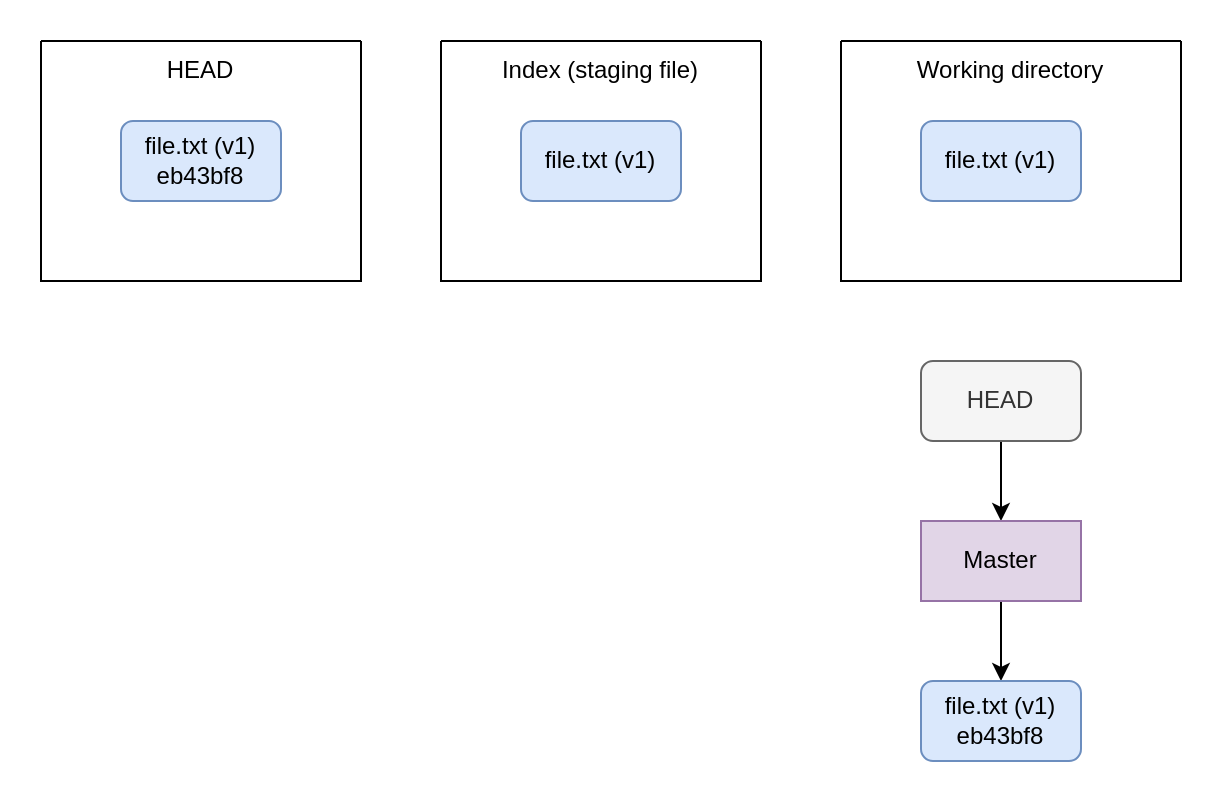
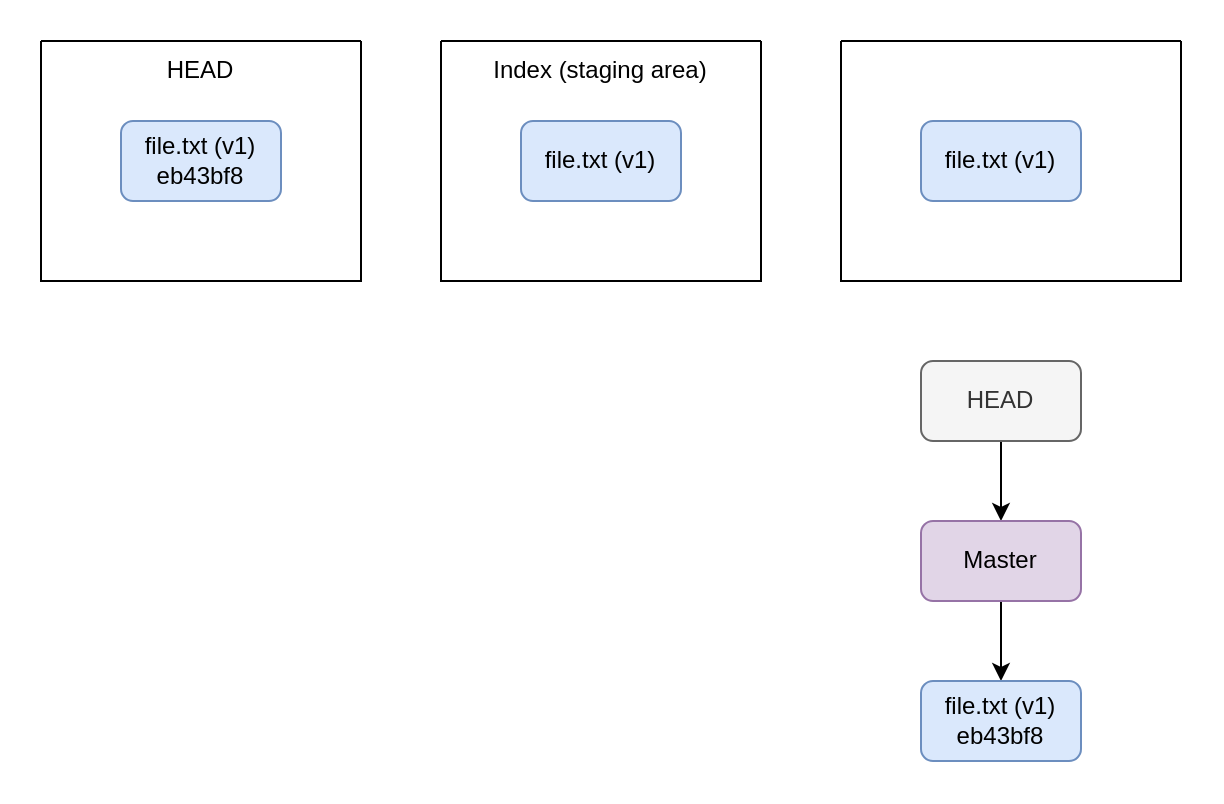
(601, 71) -> (601, 71)
(1011, 71) -> none
(1001, 561) -> (1001, 561)
